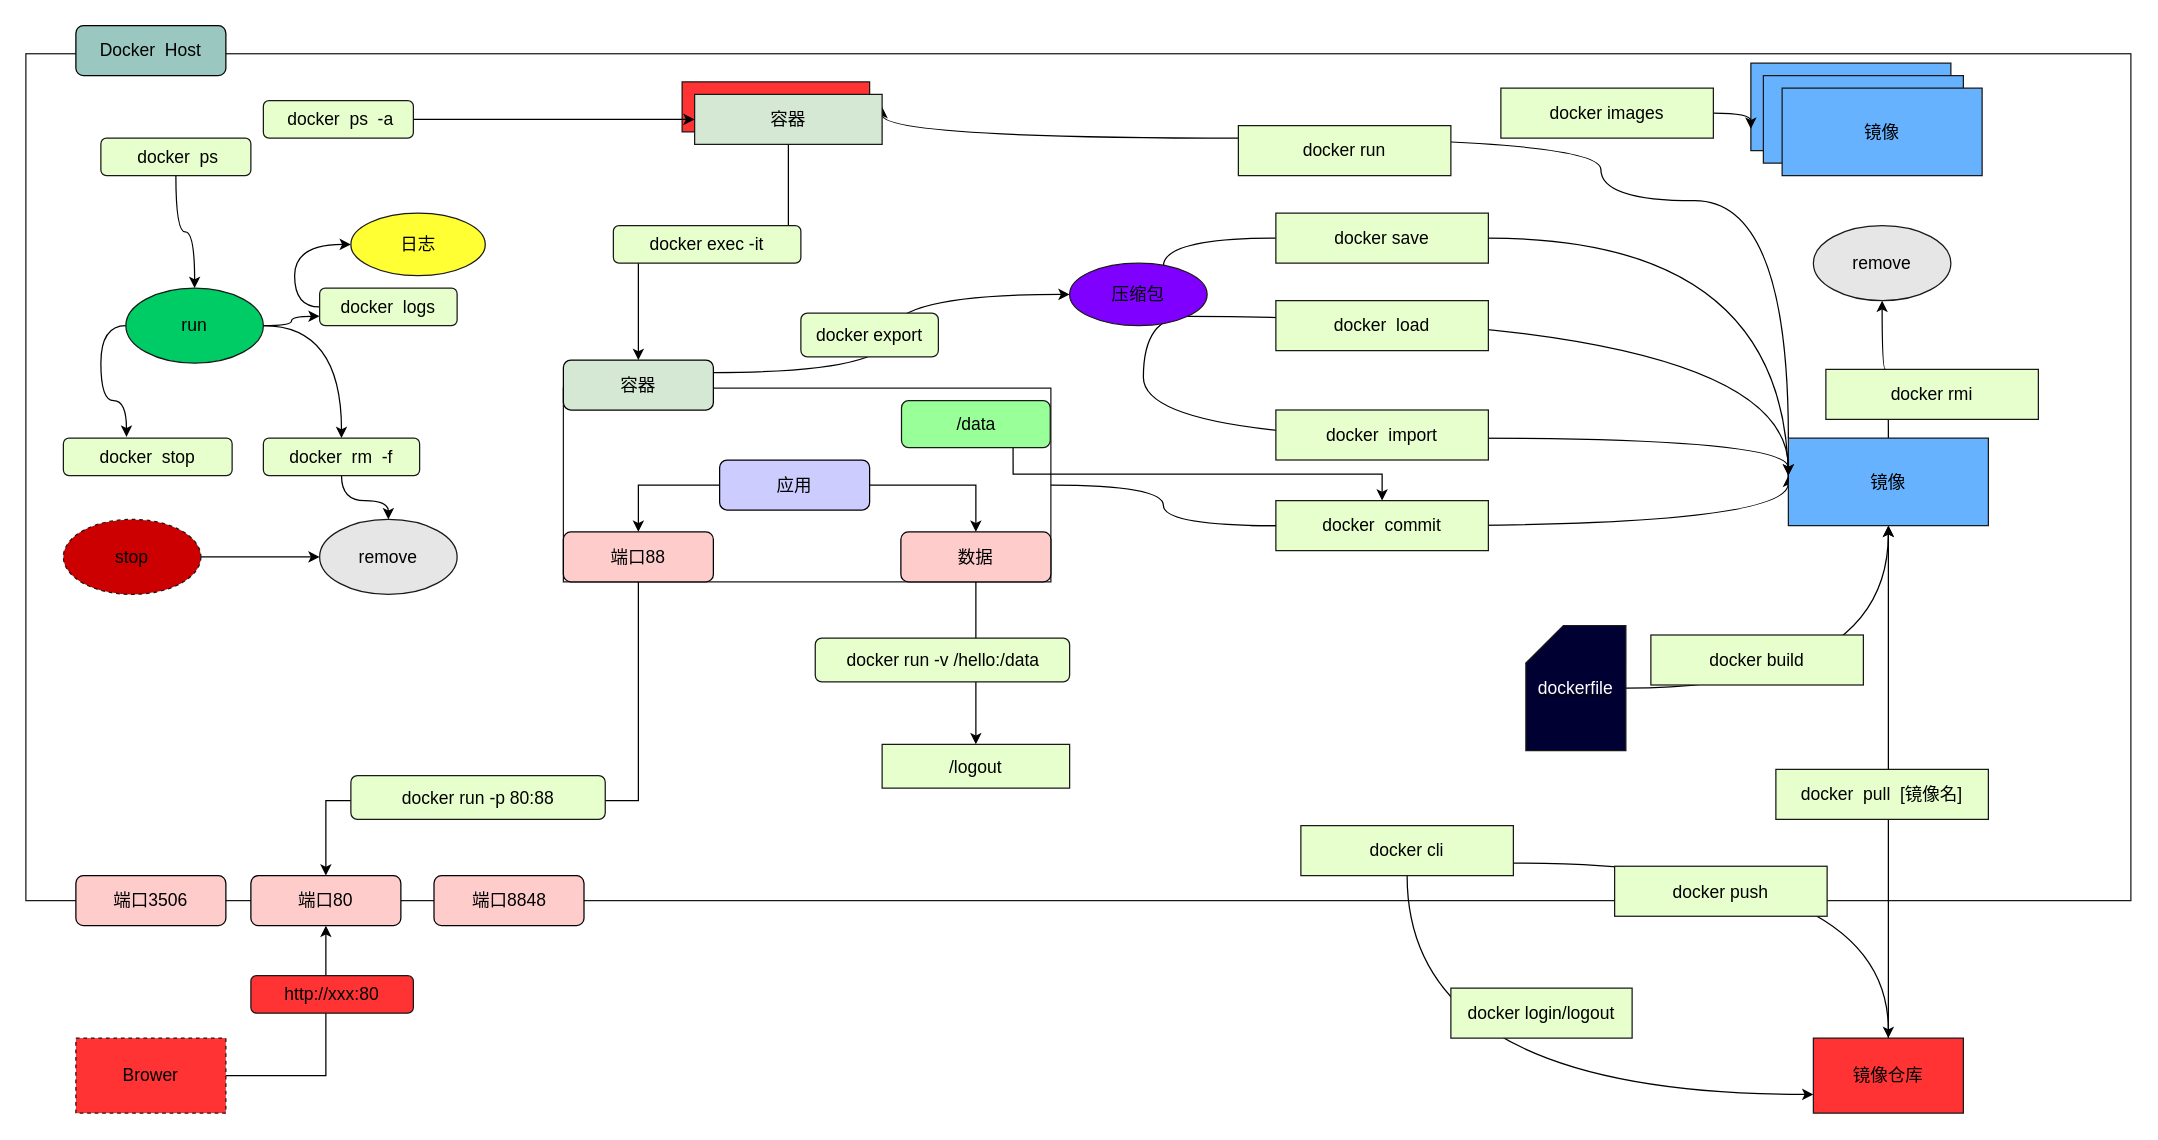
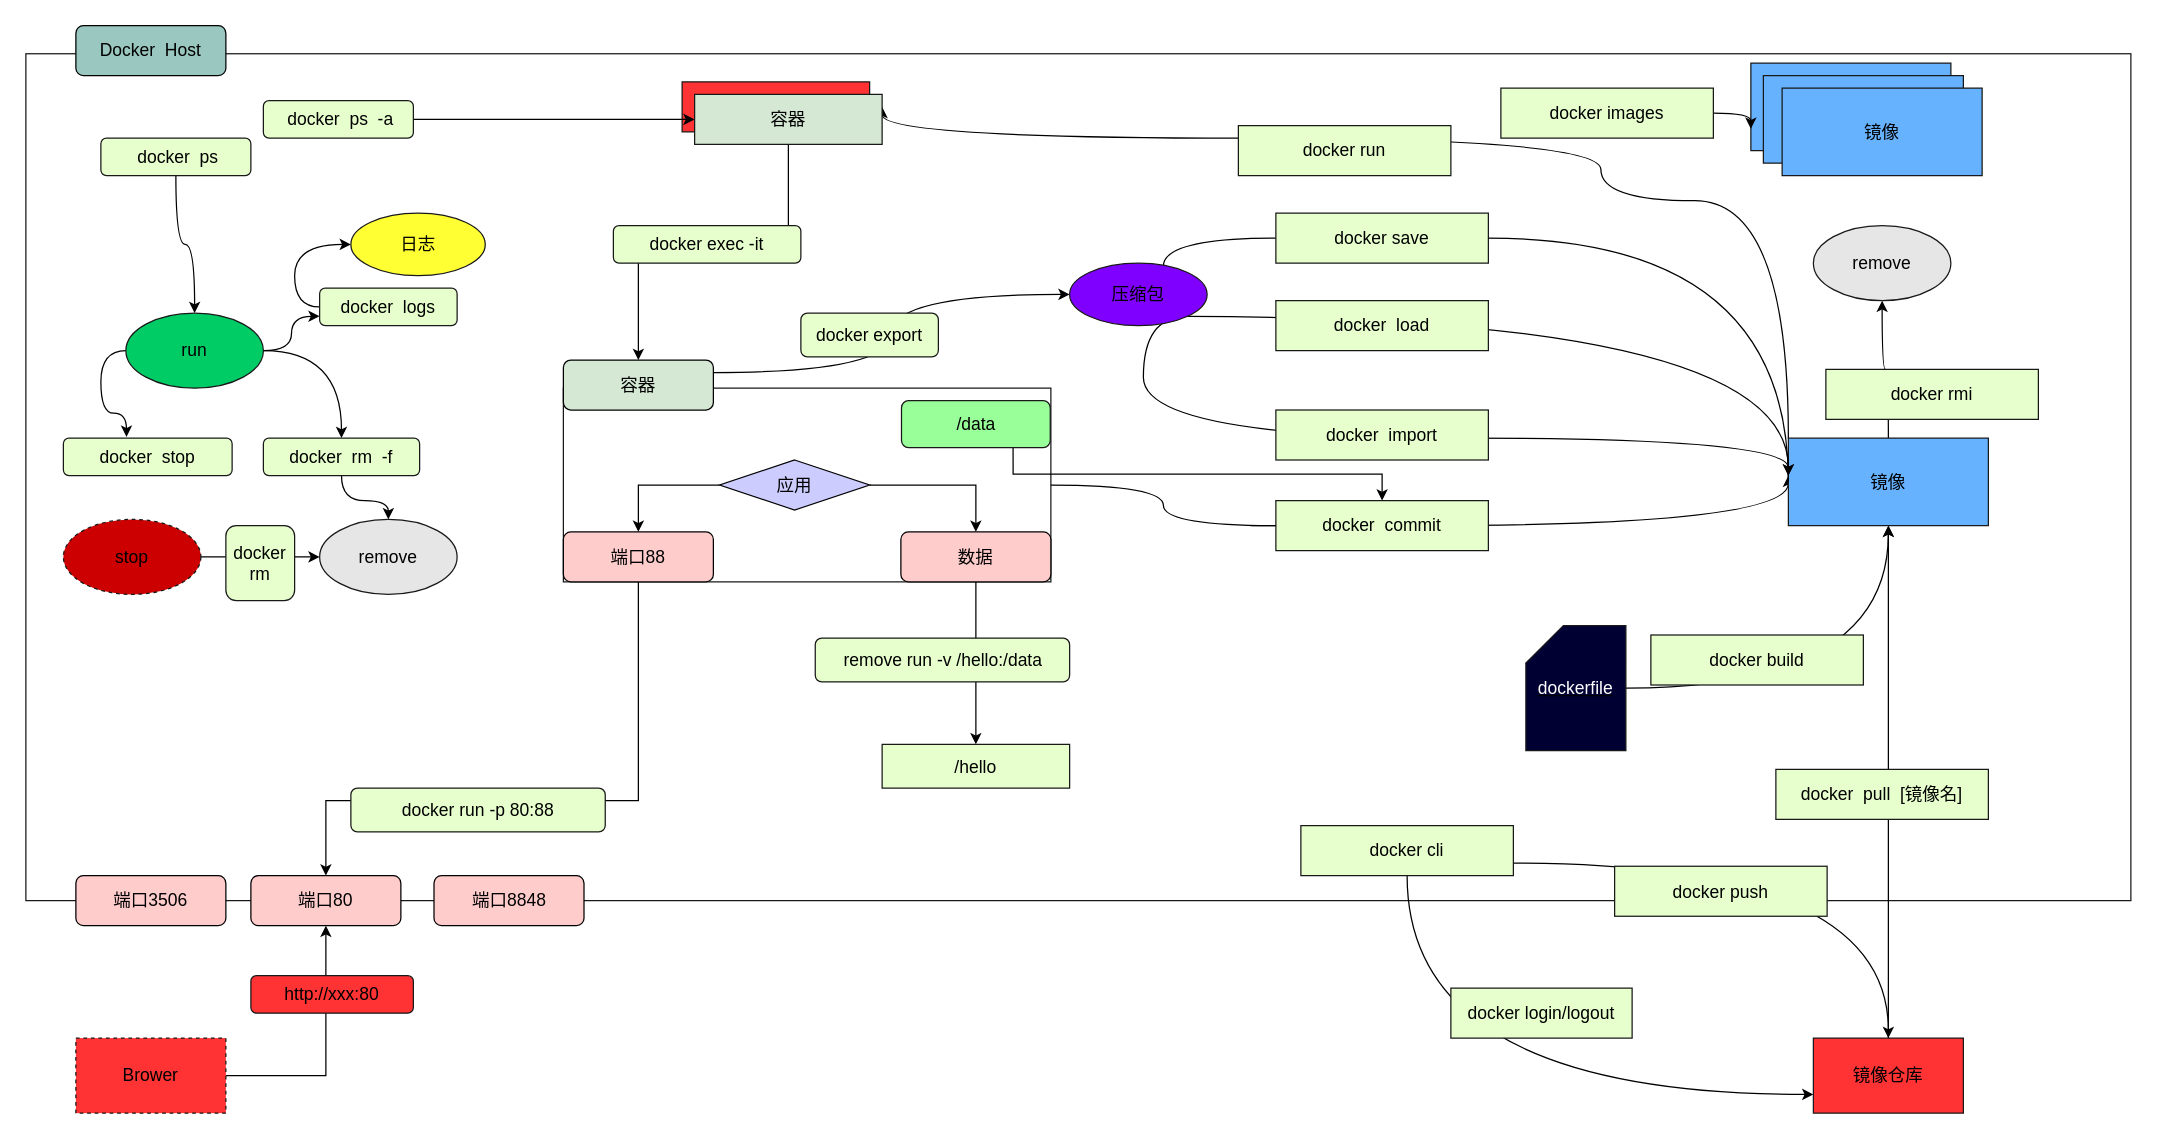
(194, 326) -> (194, 351)
(794, 485) -> (794, 485)
none -> (260, 563)
(943, 661) -> (943, 661)
(976, 767) -> (976, 767)
(478, 798) -> (478, 810)
